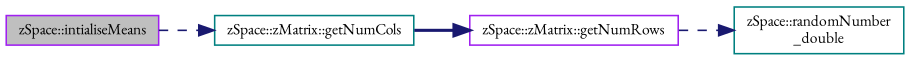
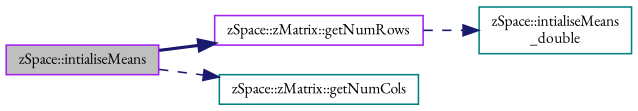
(434, 30) -> (179, 48)
(819, 30) -> (555, 30)
